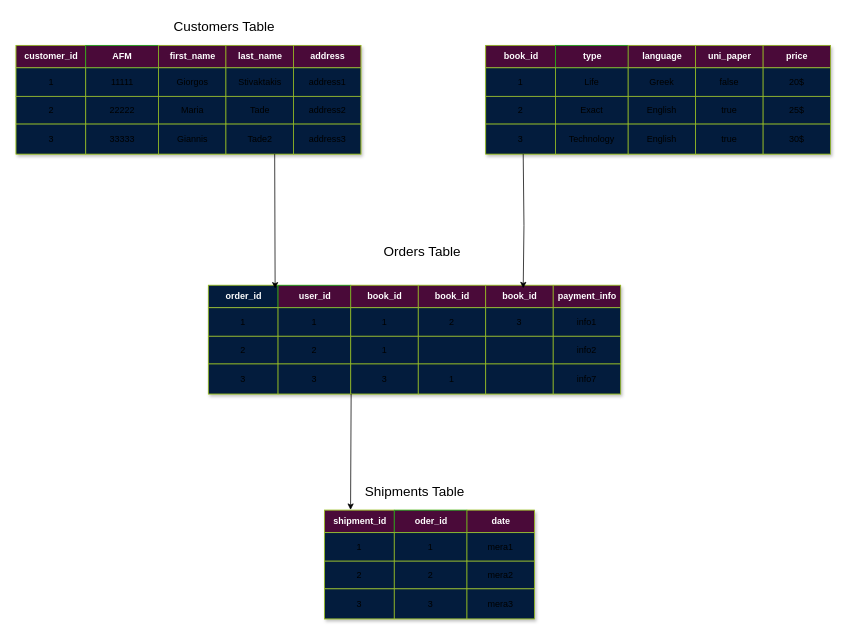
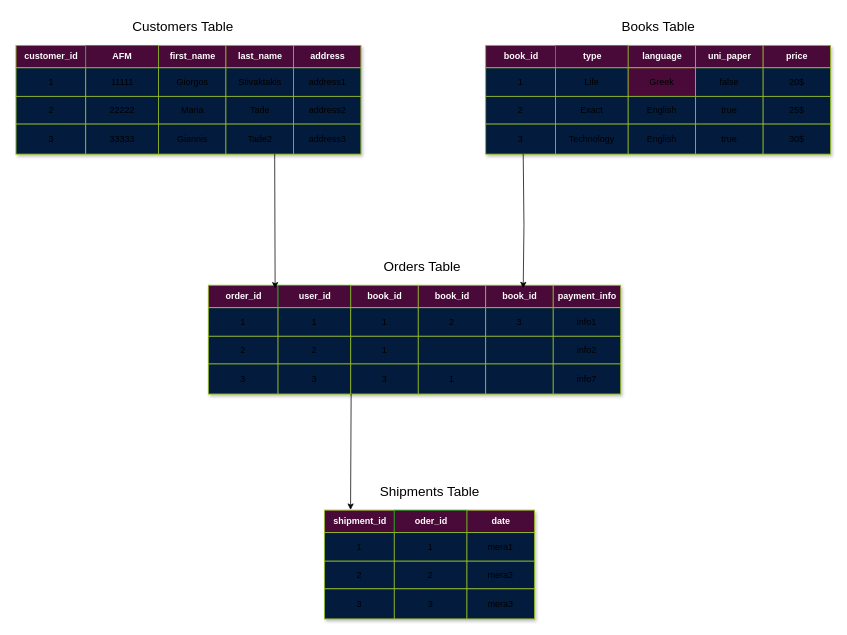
(224, 27) -> (183, 27)
none -> (658, 27)
(662, 82) -> (662, 82)
(422, 252) -> (422, 267)
(243, 297) -> (243, 297)
(414, 492) -> (429, 492)
